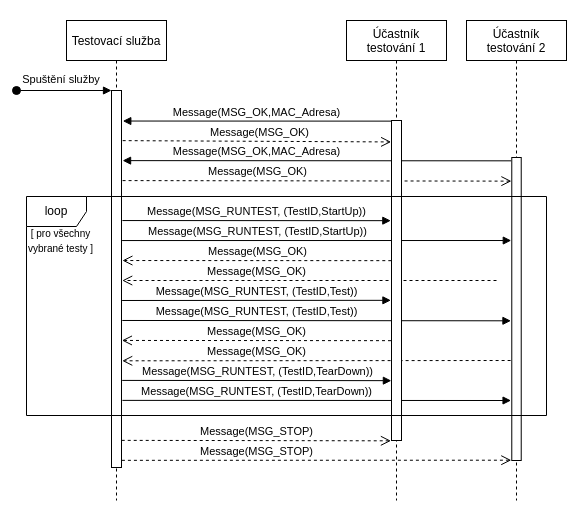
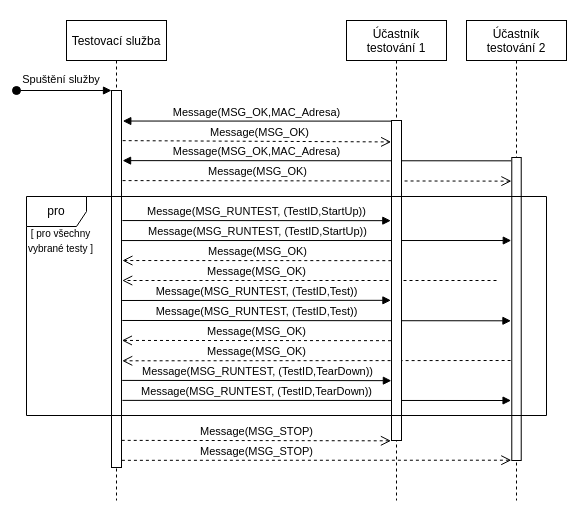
(57, 212) -> (57, 212)
